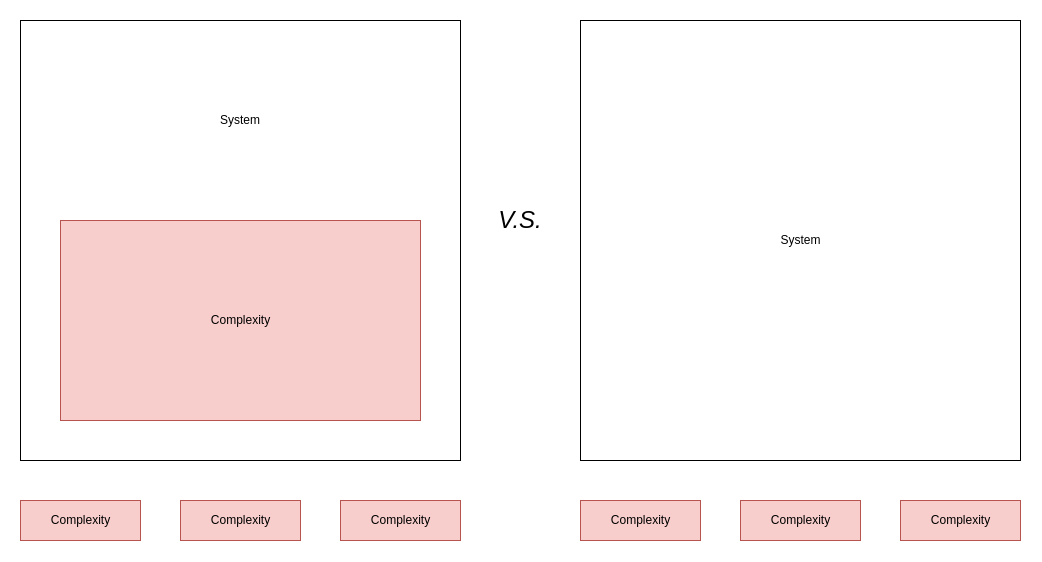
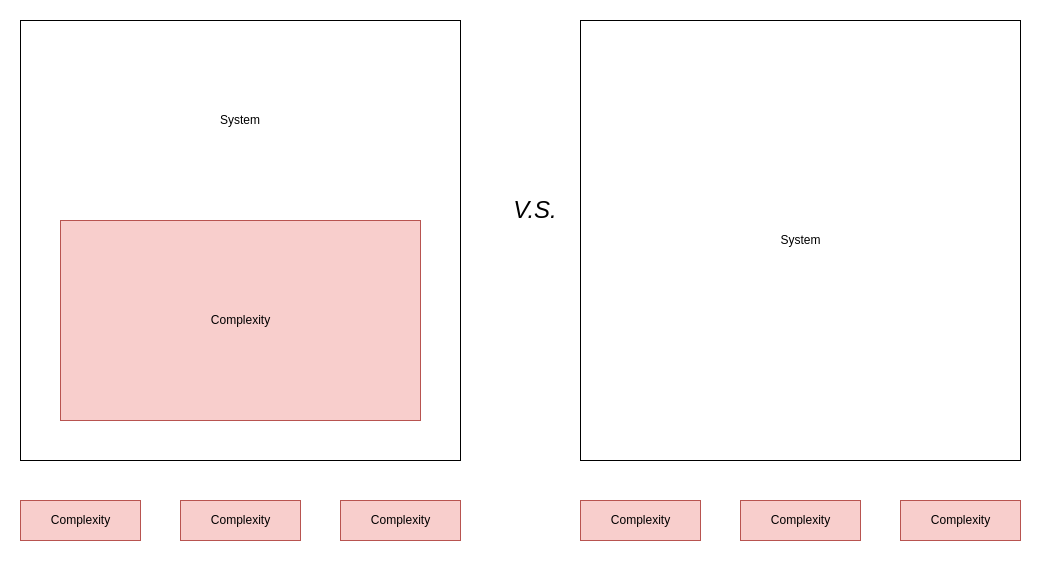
(521, 221) -> (536, 211)
